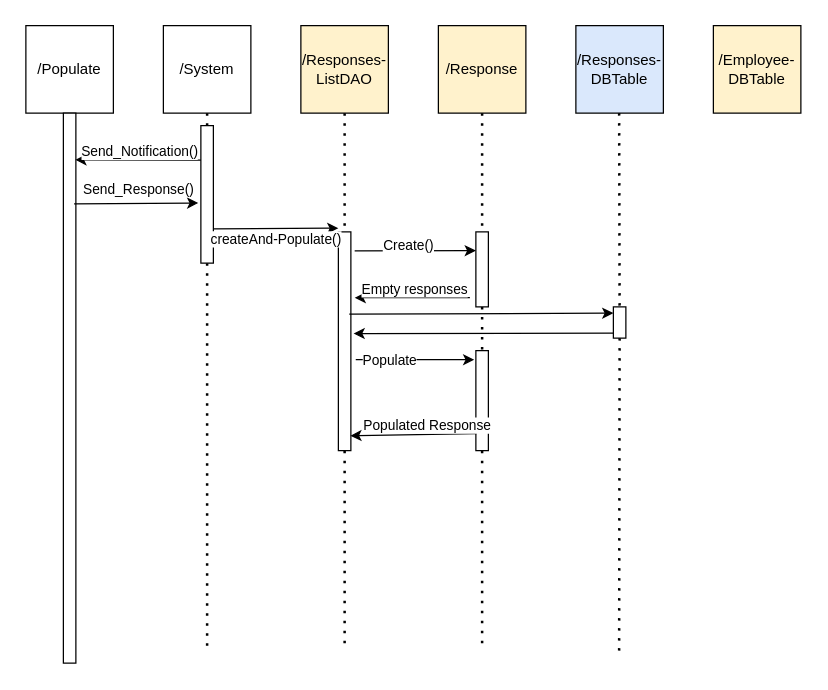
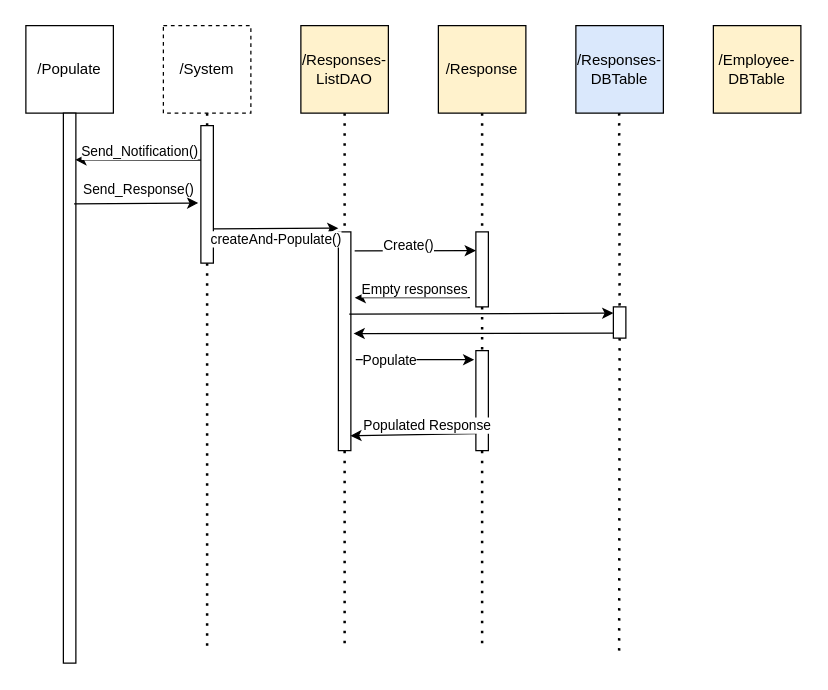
(207, 69) -> (207, 69)
